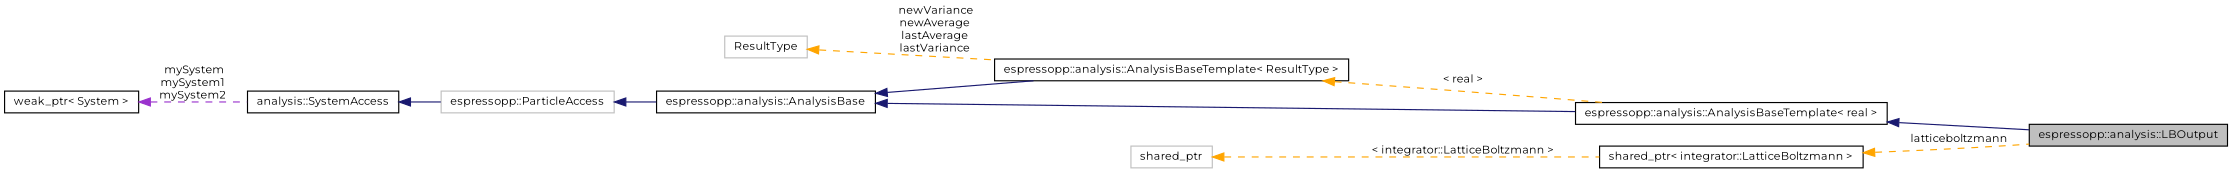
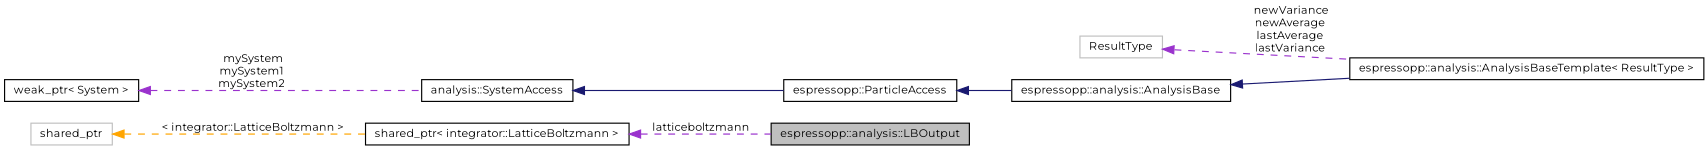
(907, 55) -> (1262, 55)
(528, 102) -> (870, 91)
(1731, 113) -> none
(1952, 149) -> (706, 134)
